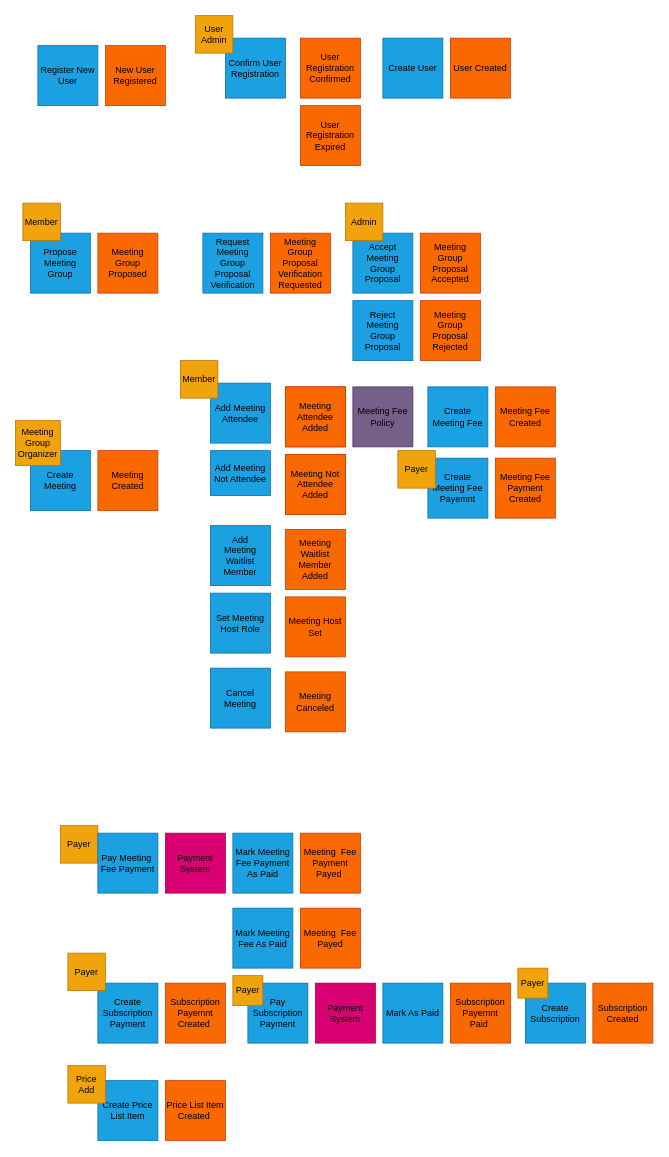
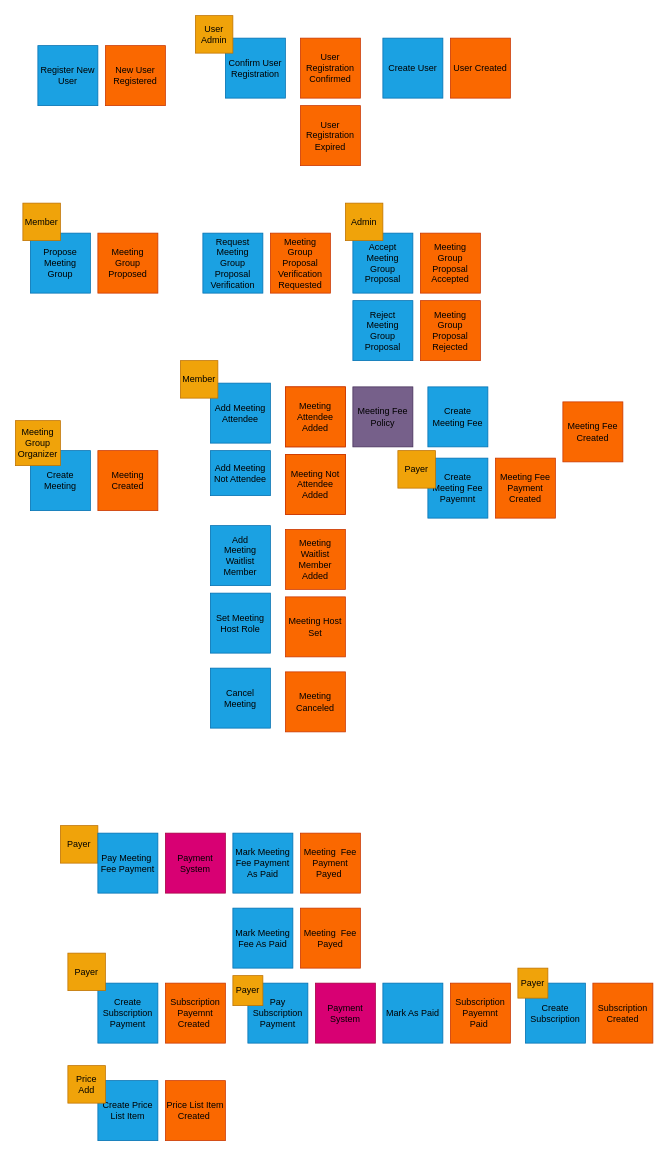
(525, 417) -> (593, 432)
